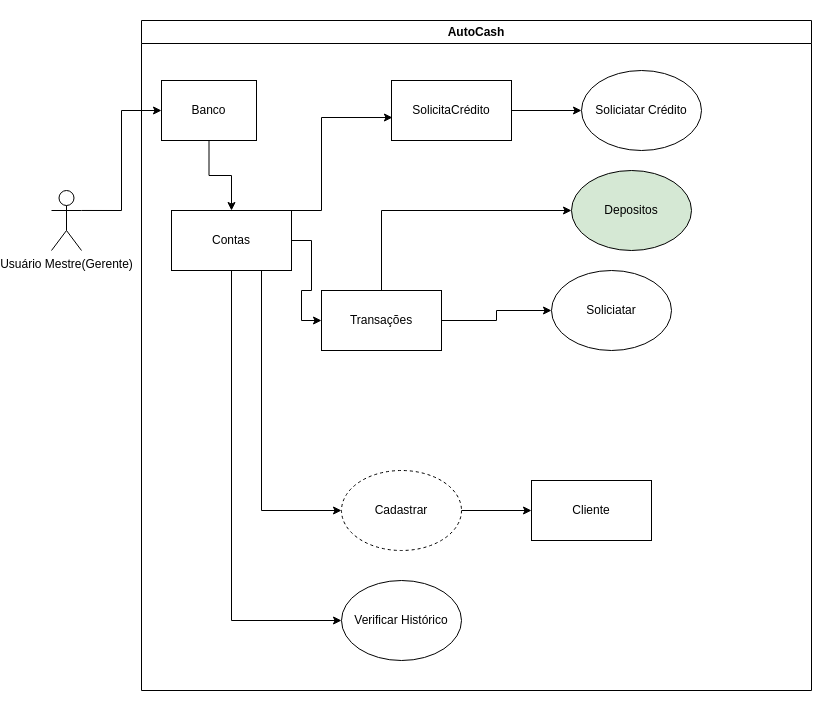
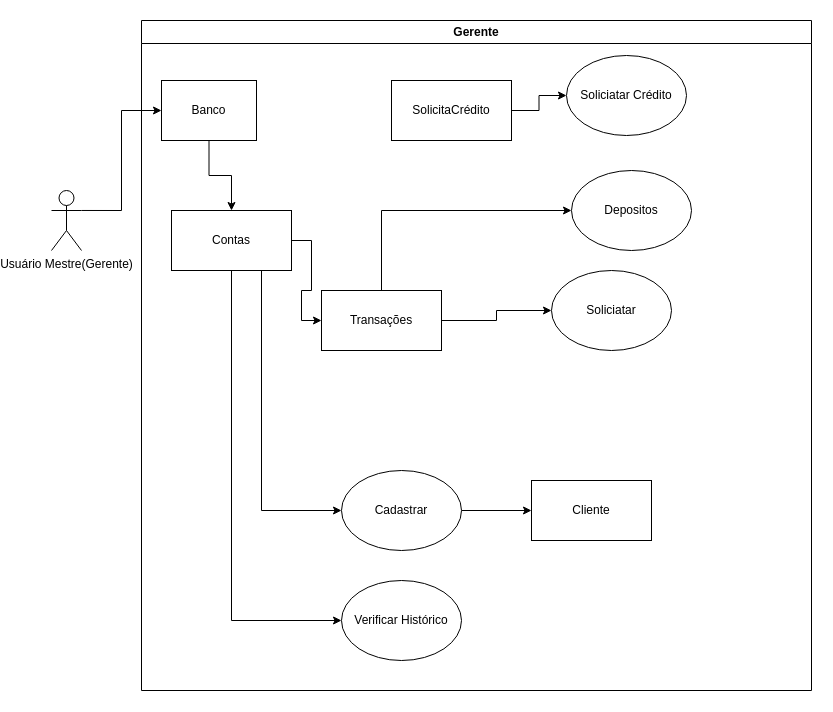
(477, 33) -> (477, 33)
(642, 111) -> (627, 96)
(322, 149) -> none
(632, 211) -> (632, 211)
(402, 511) -> (402, 511)
